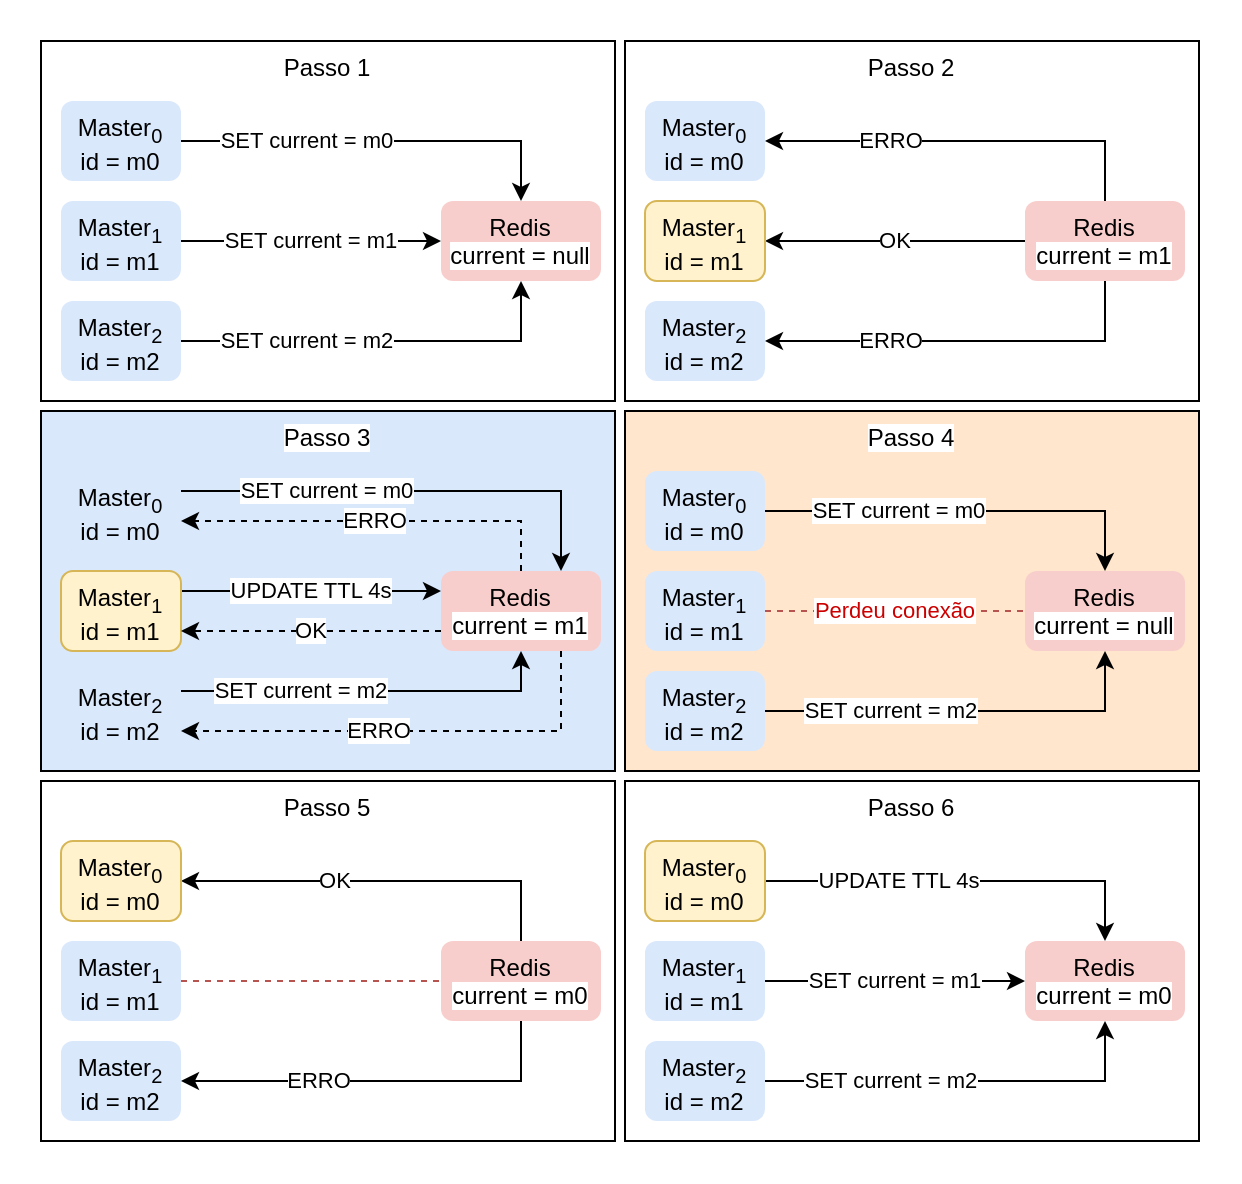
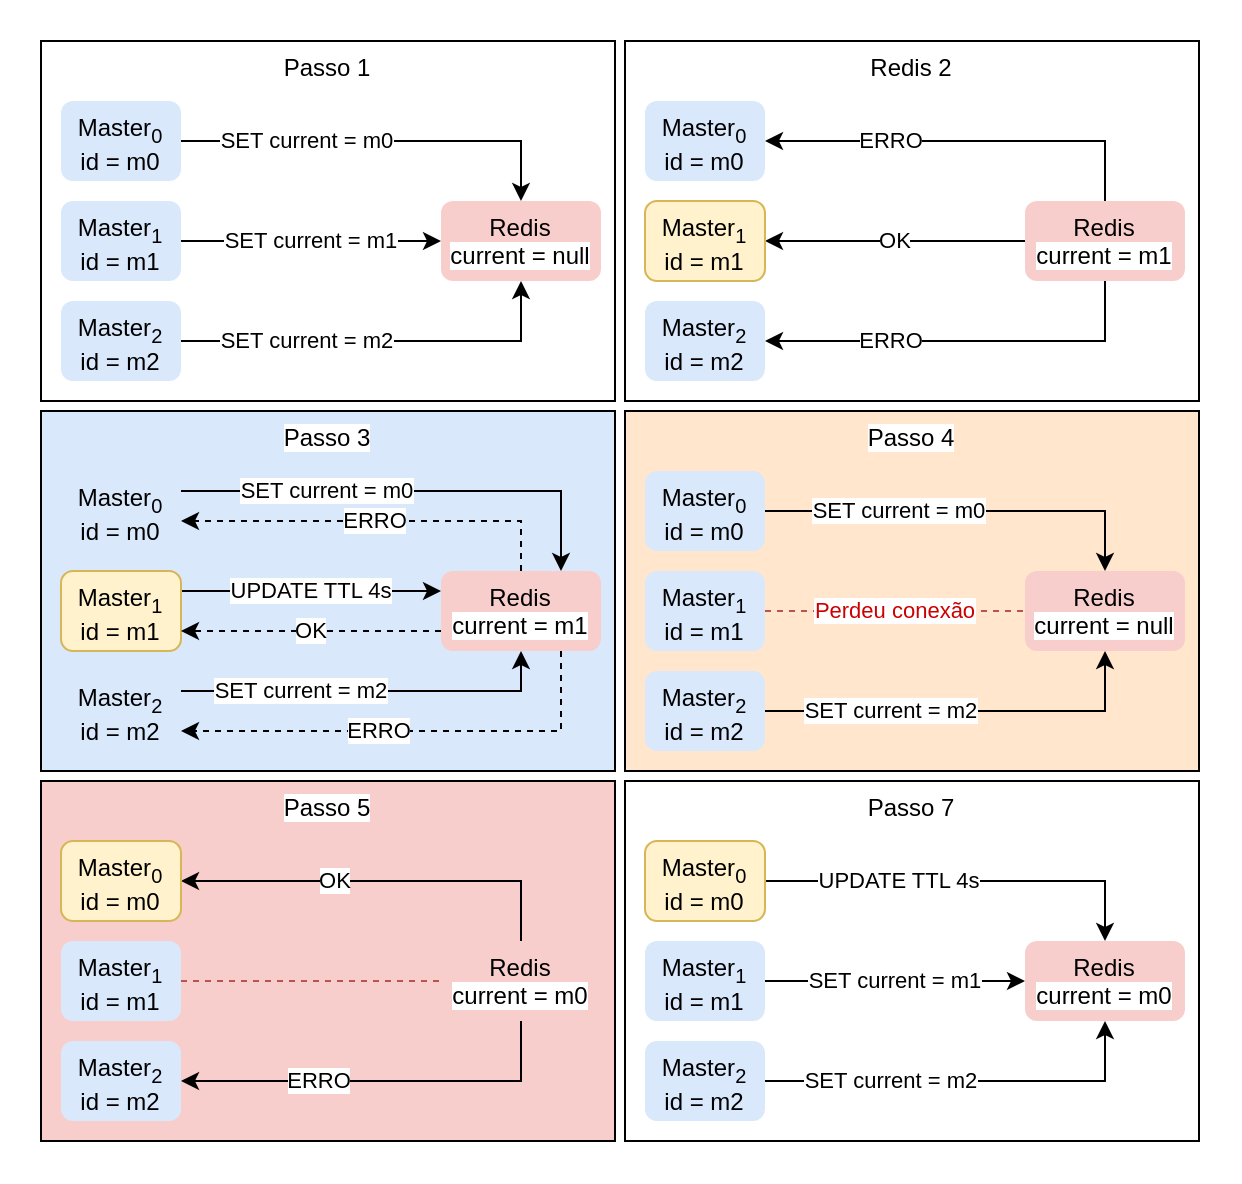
(912, 69) -> (912, 69)
(912, 809) -> (912, 809)
(328, 961) -> (328, 961)
